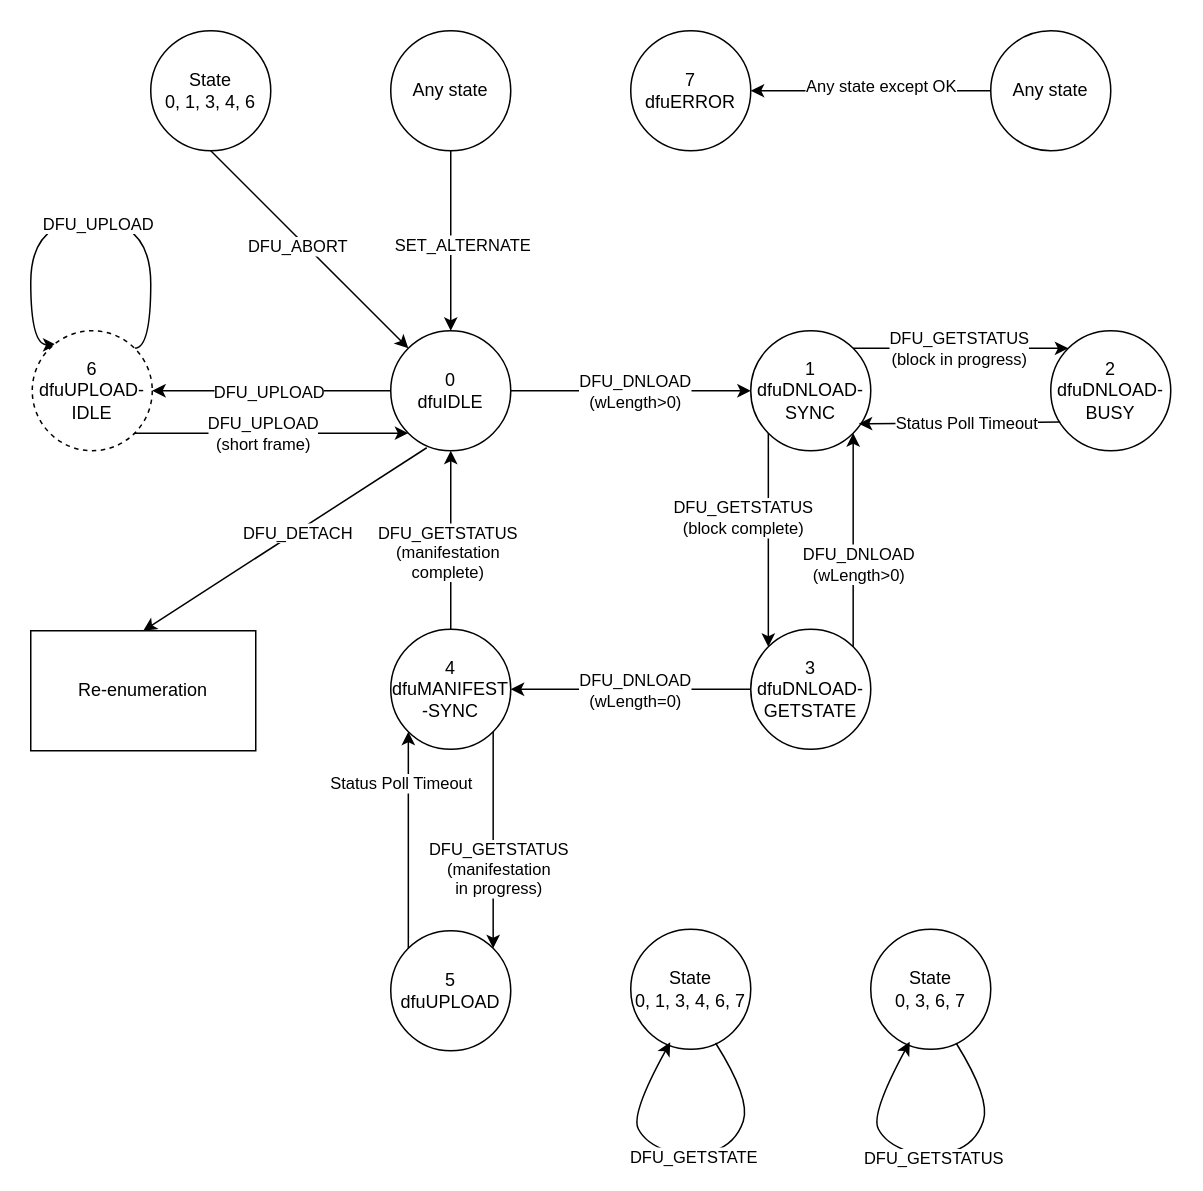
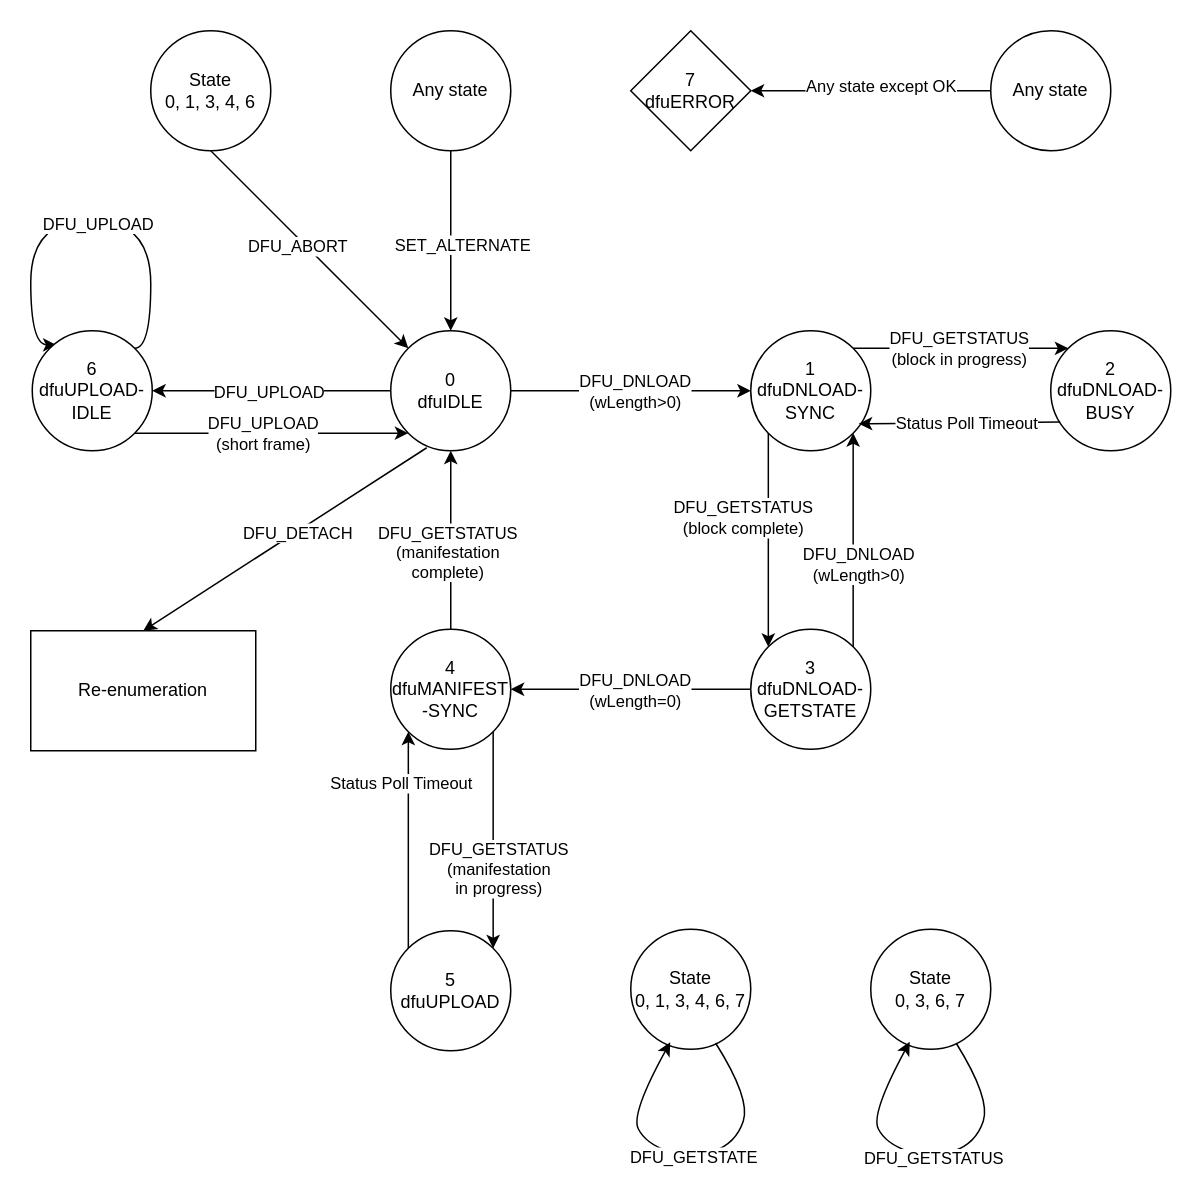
(691, 91) -> (691, 91)
(92, 391) -> (92, 391)
